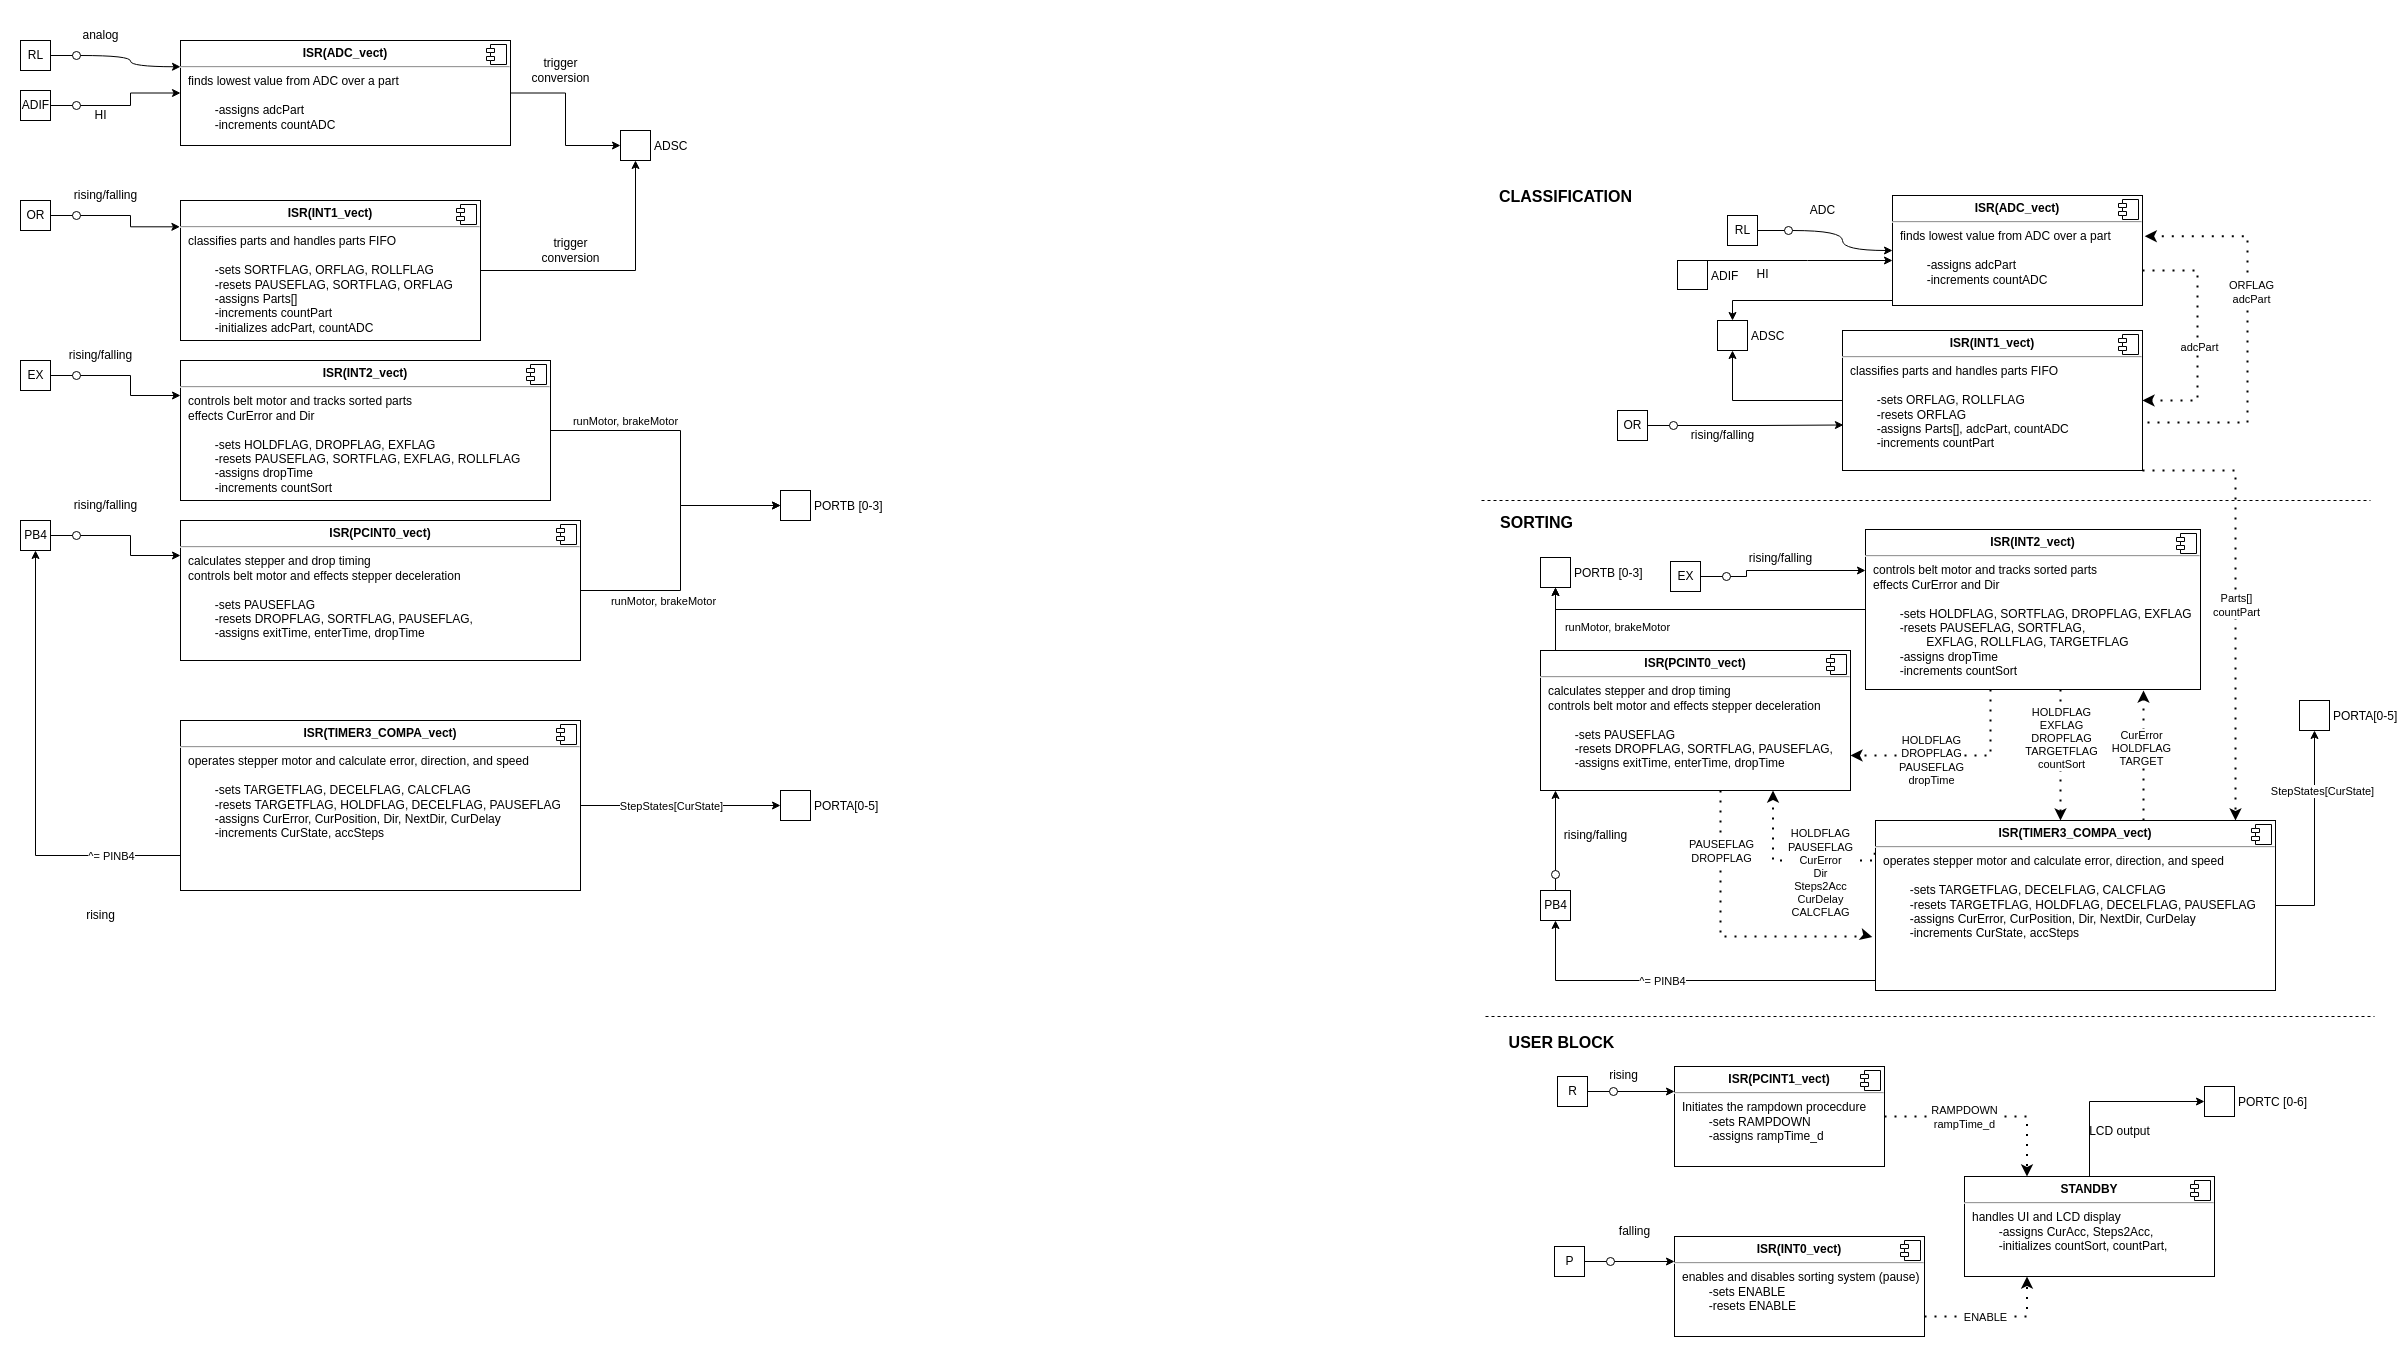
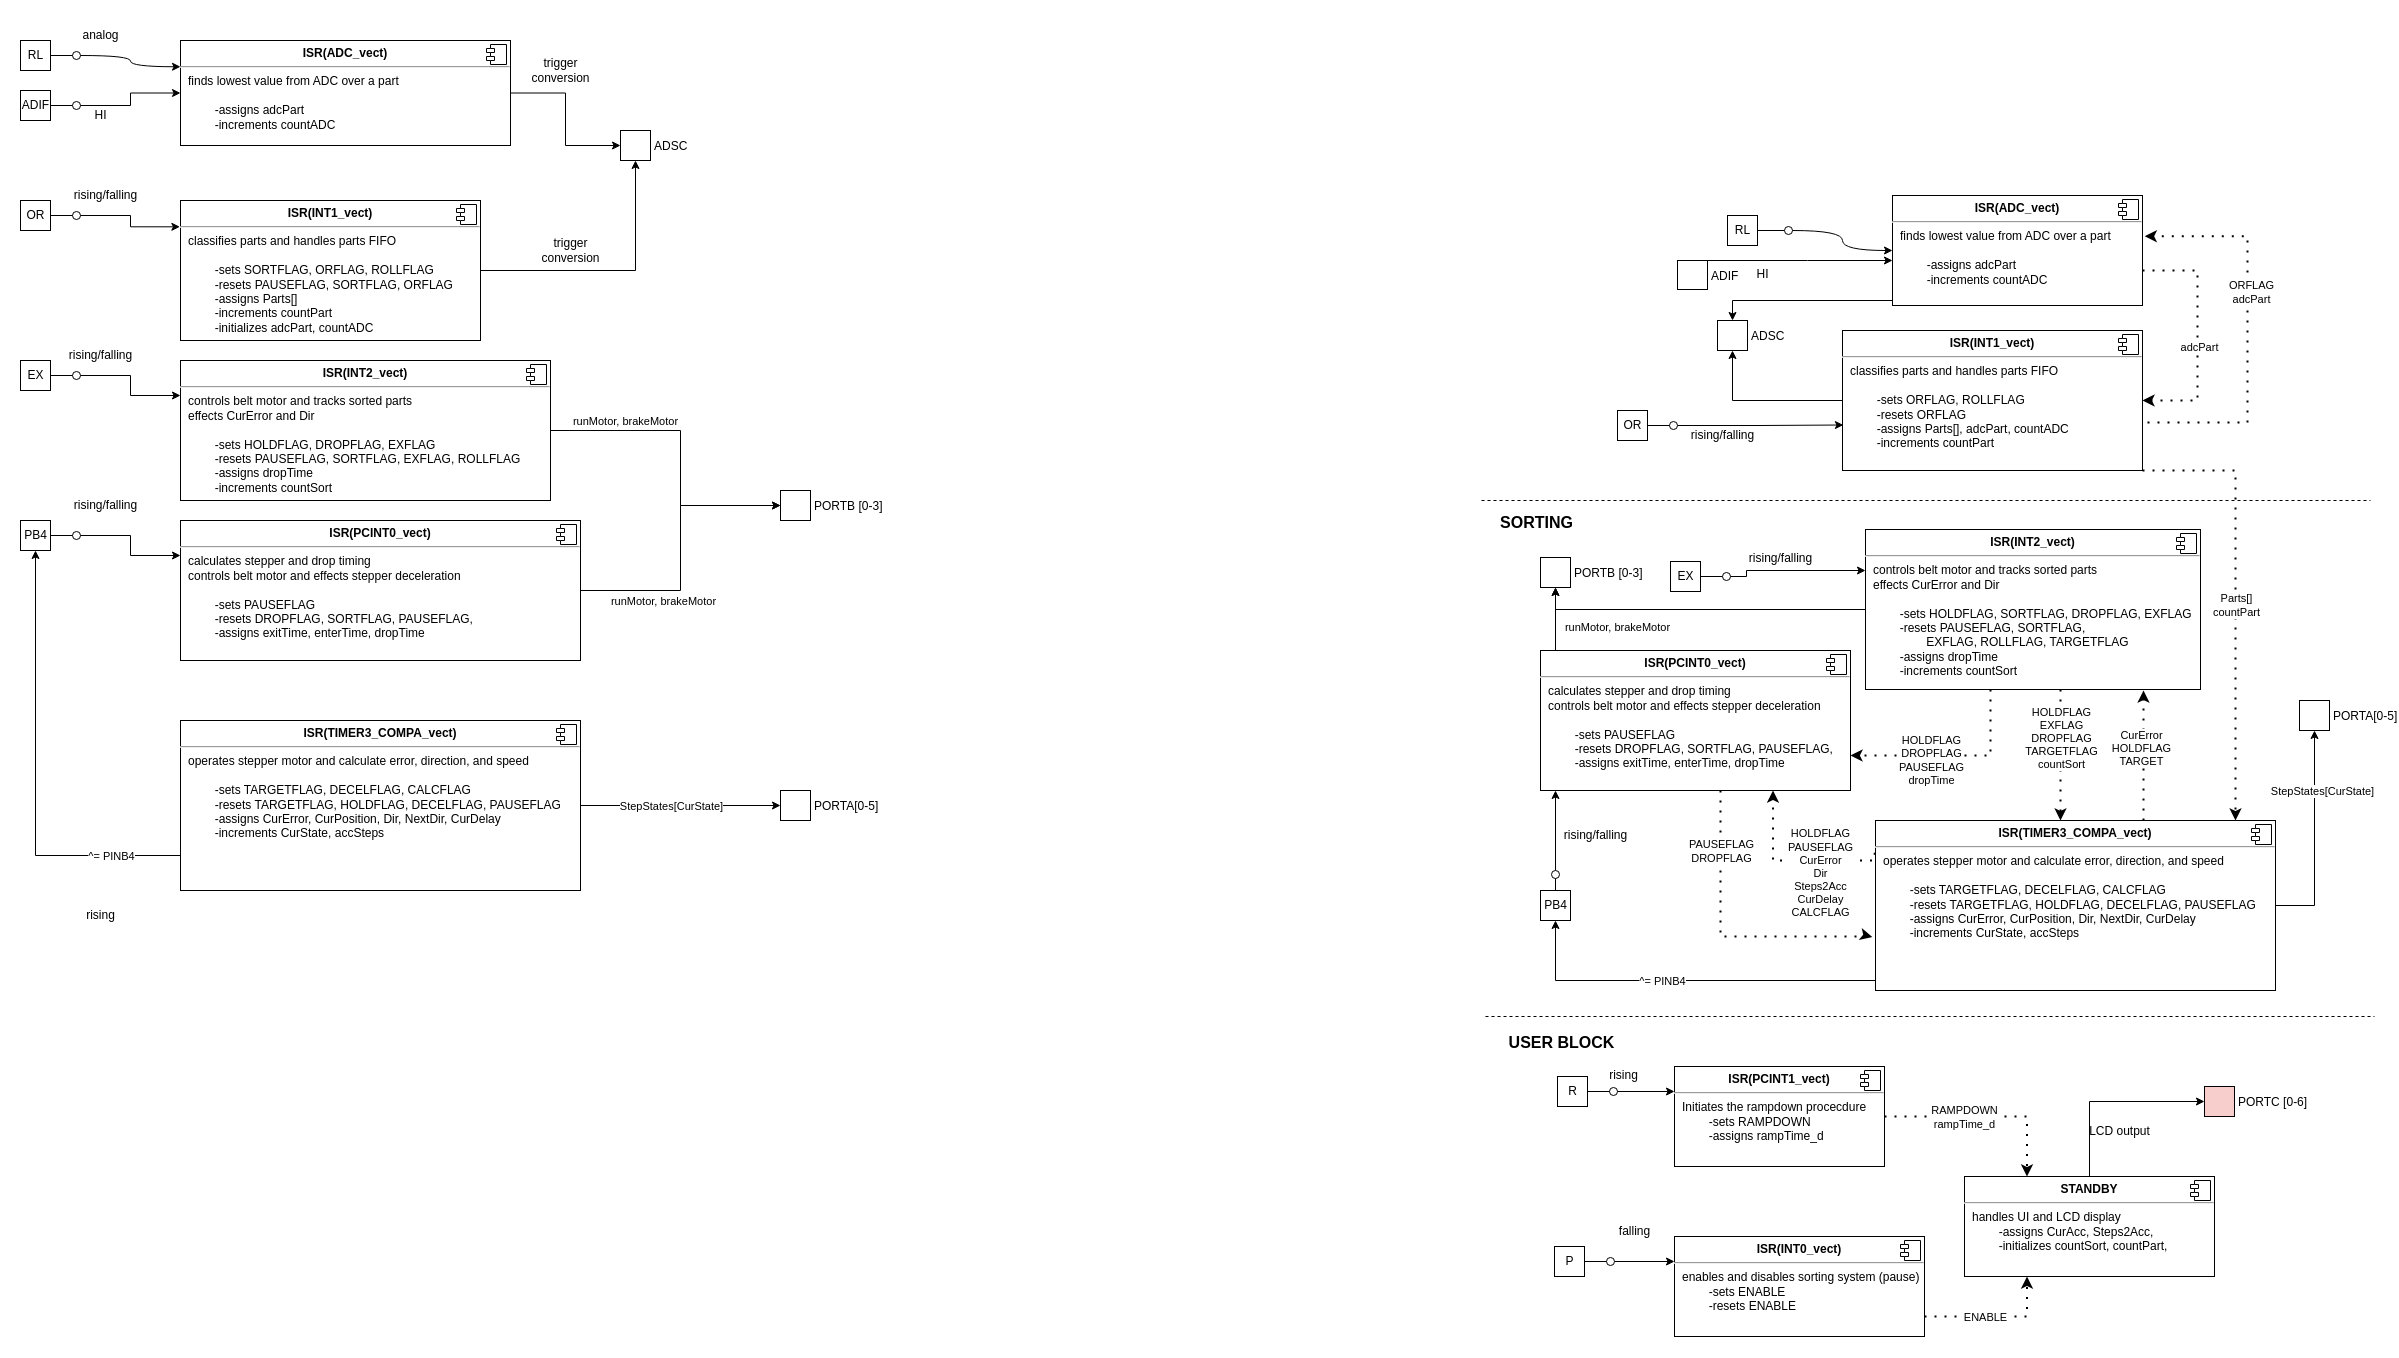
(1565, 196) -> none
(1823, 211) -> none
(2220, 1102) -> (2220, 1102)
